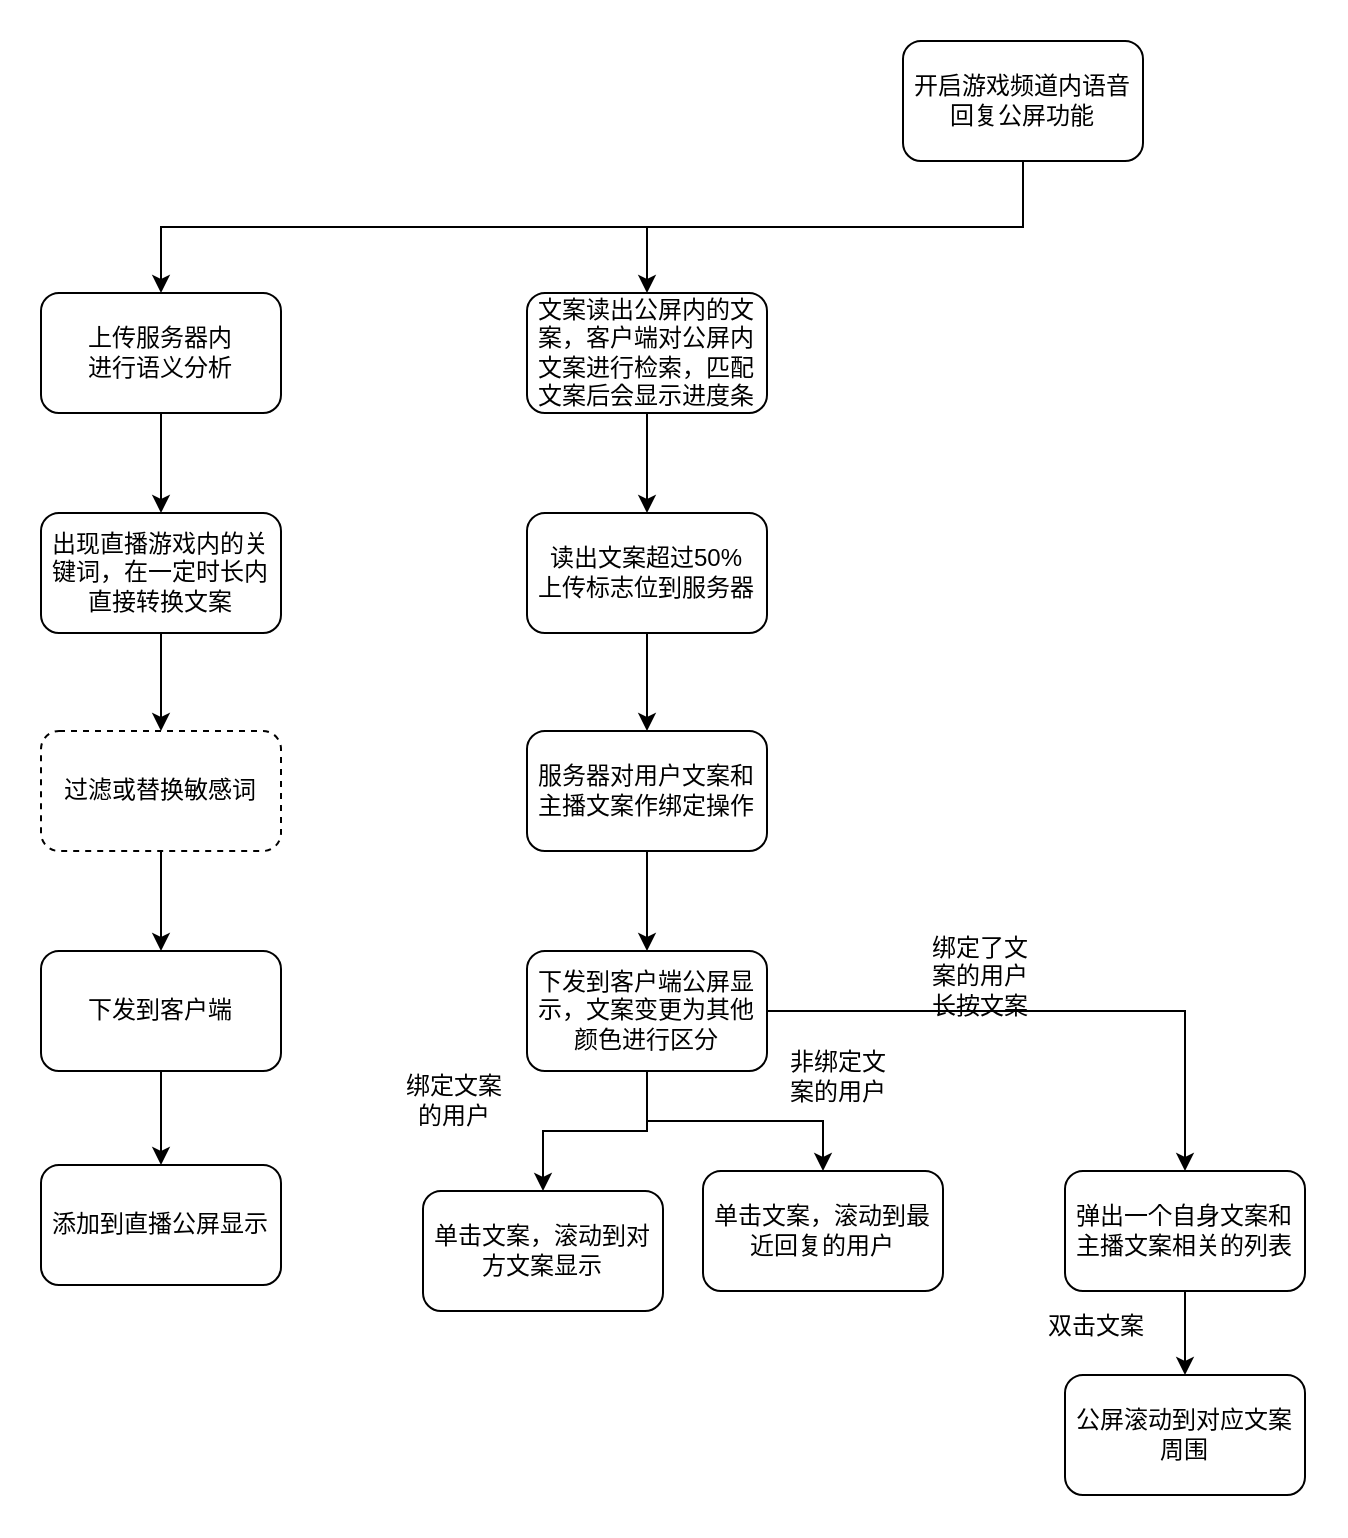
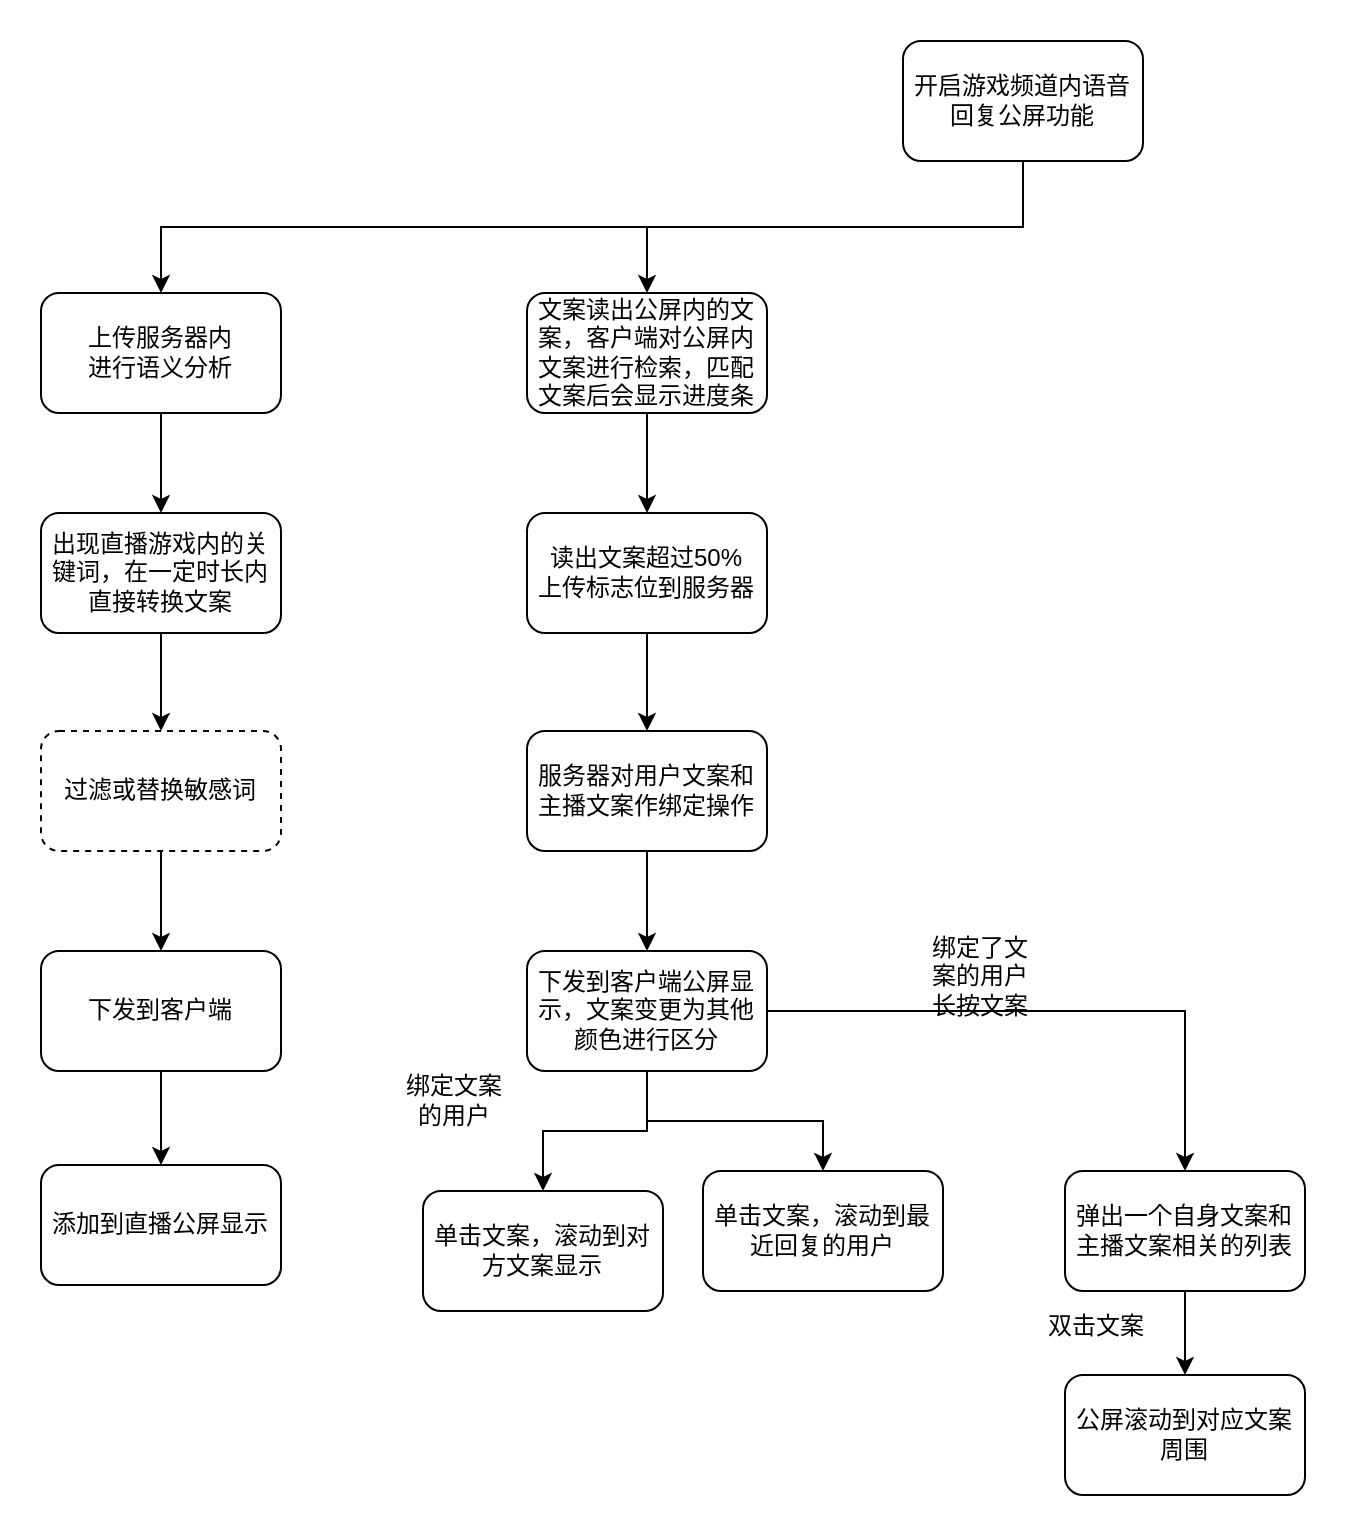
(839, 1077) -> none
